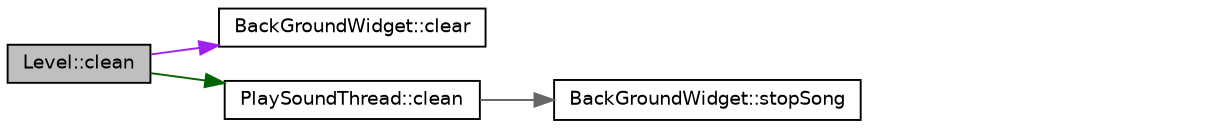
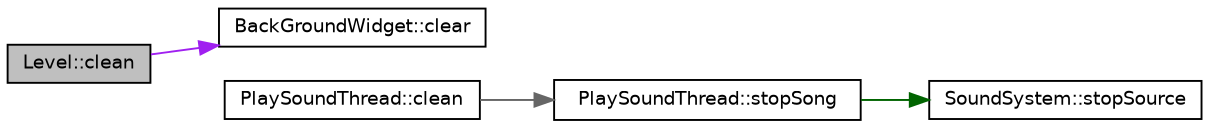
(178, 77) -> none
(707, 100) -> (707, 100)
none -> (1065, 100)
